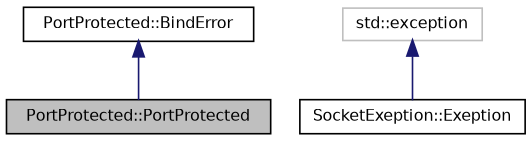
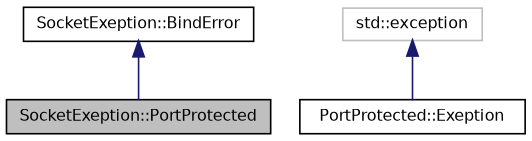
(139, 24) -> (139, 24)
(139, 117) -> (139, 117)
(413, 117) -> (413, 117)
